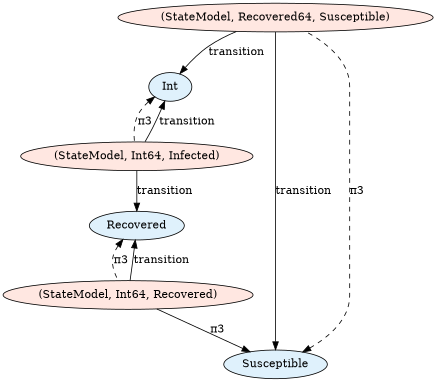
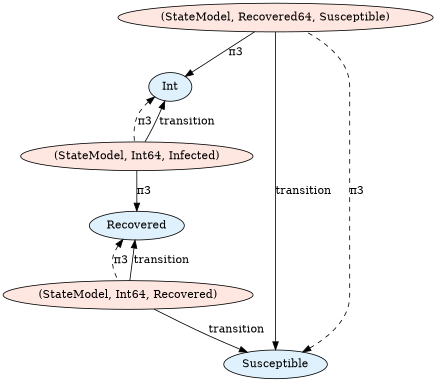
(236, 52) -> (236, 52)
(165, 191) -> (144, 191)
(218, 330) -> (236, 330)
